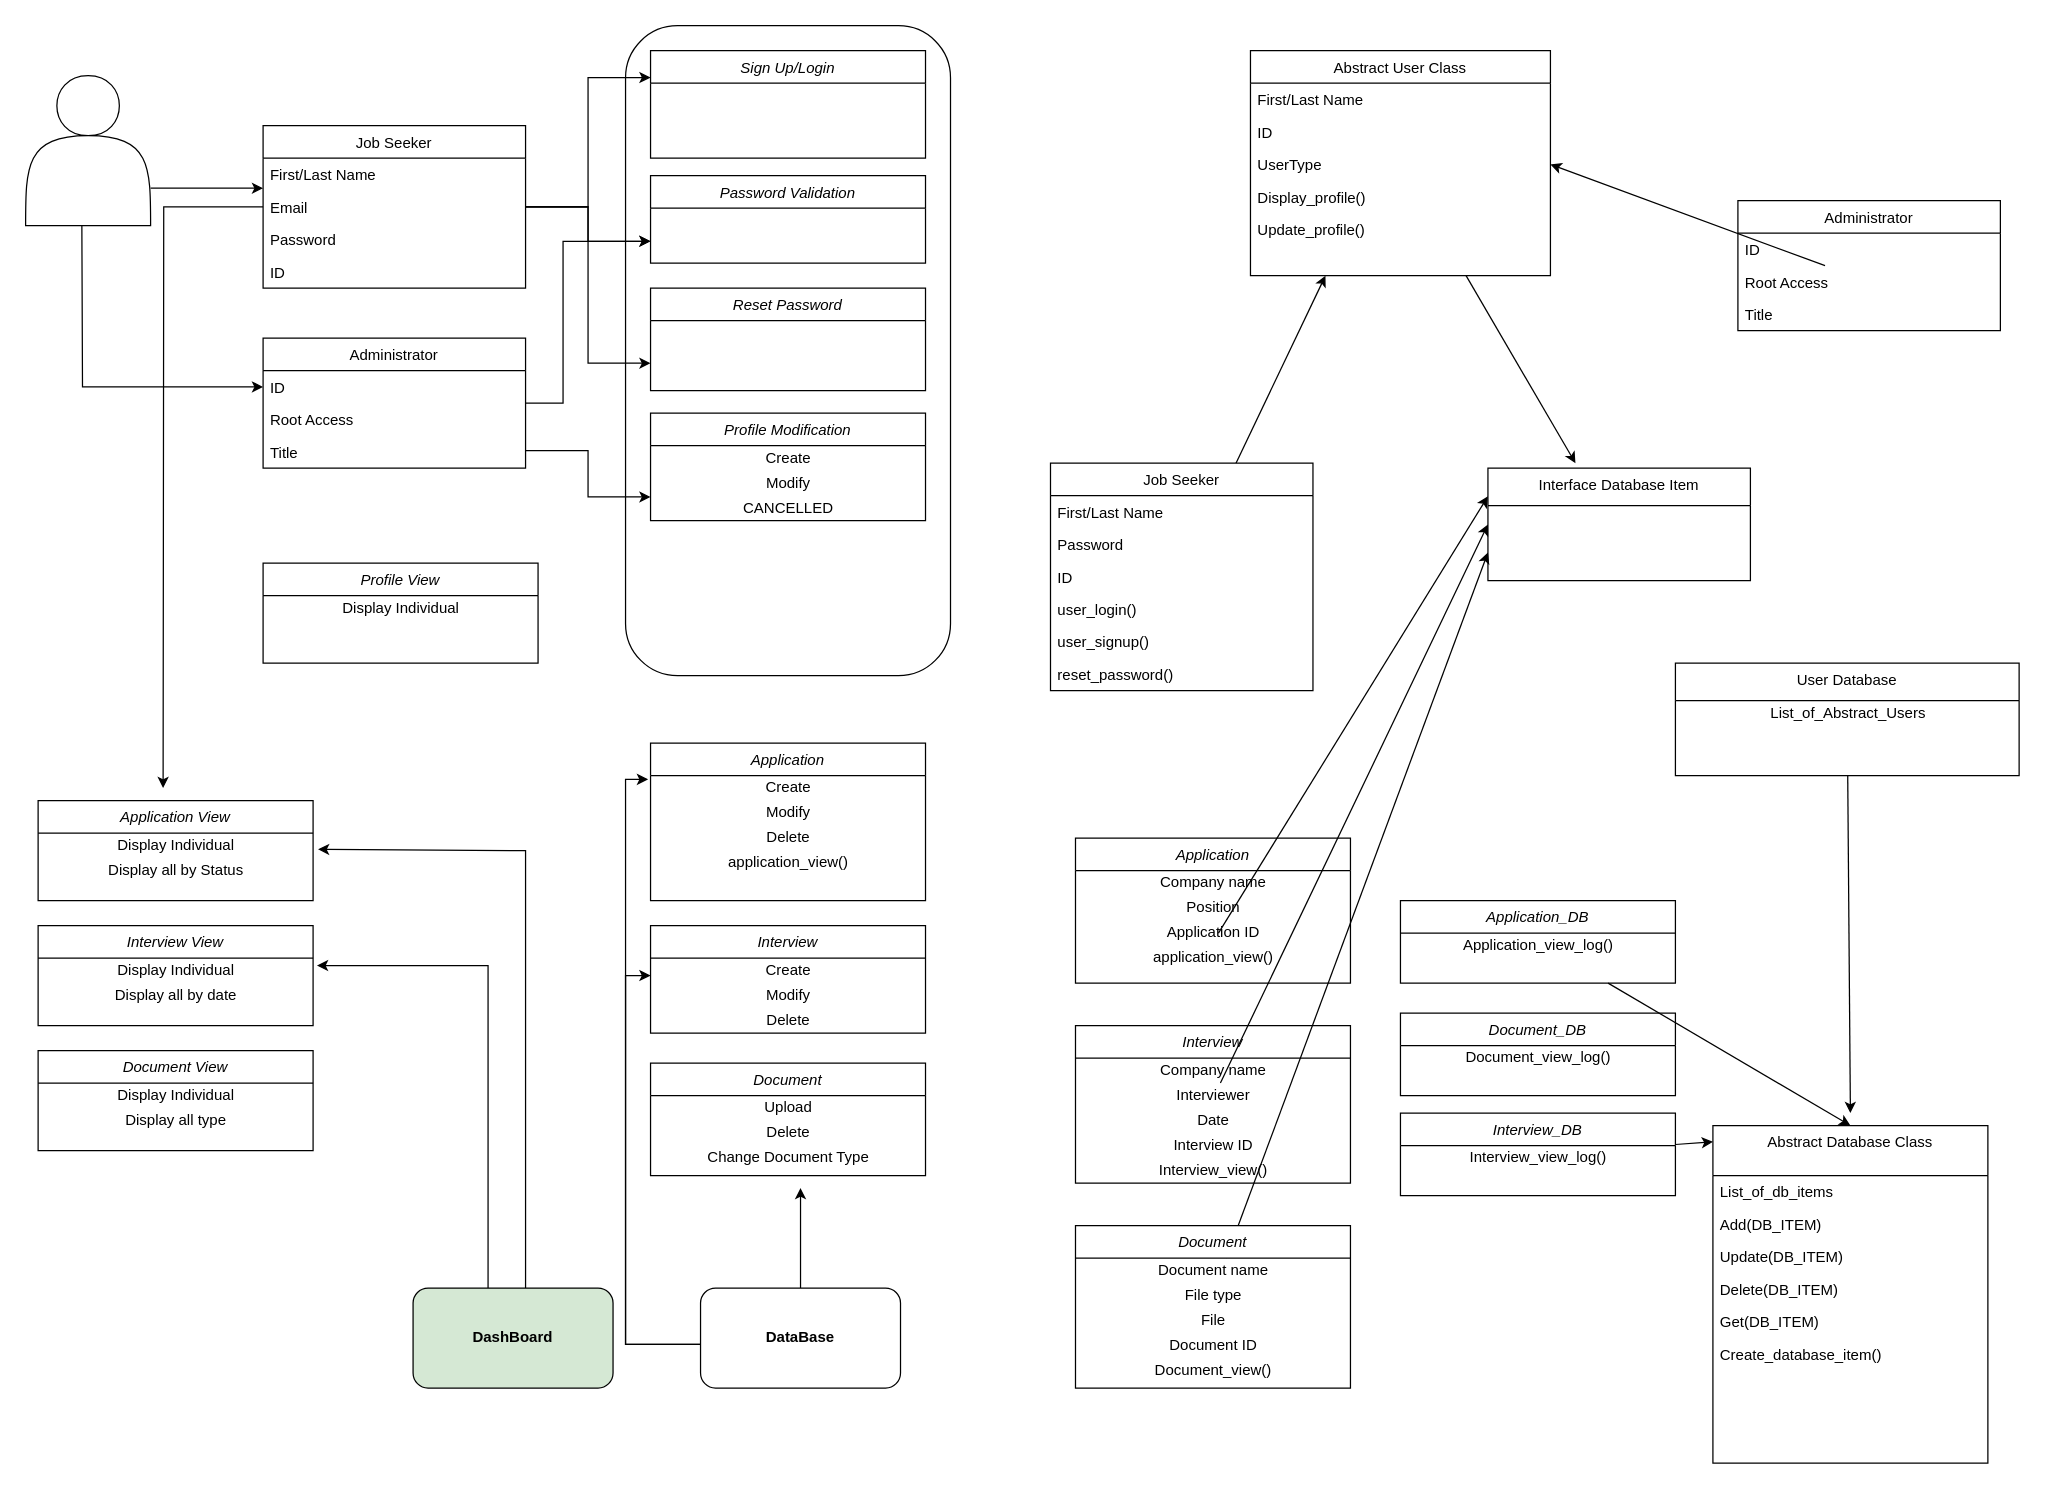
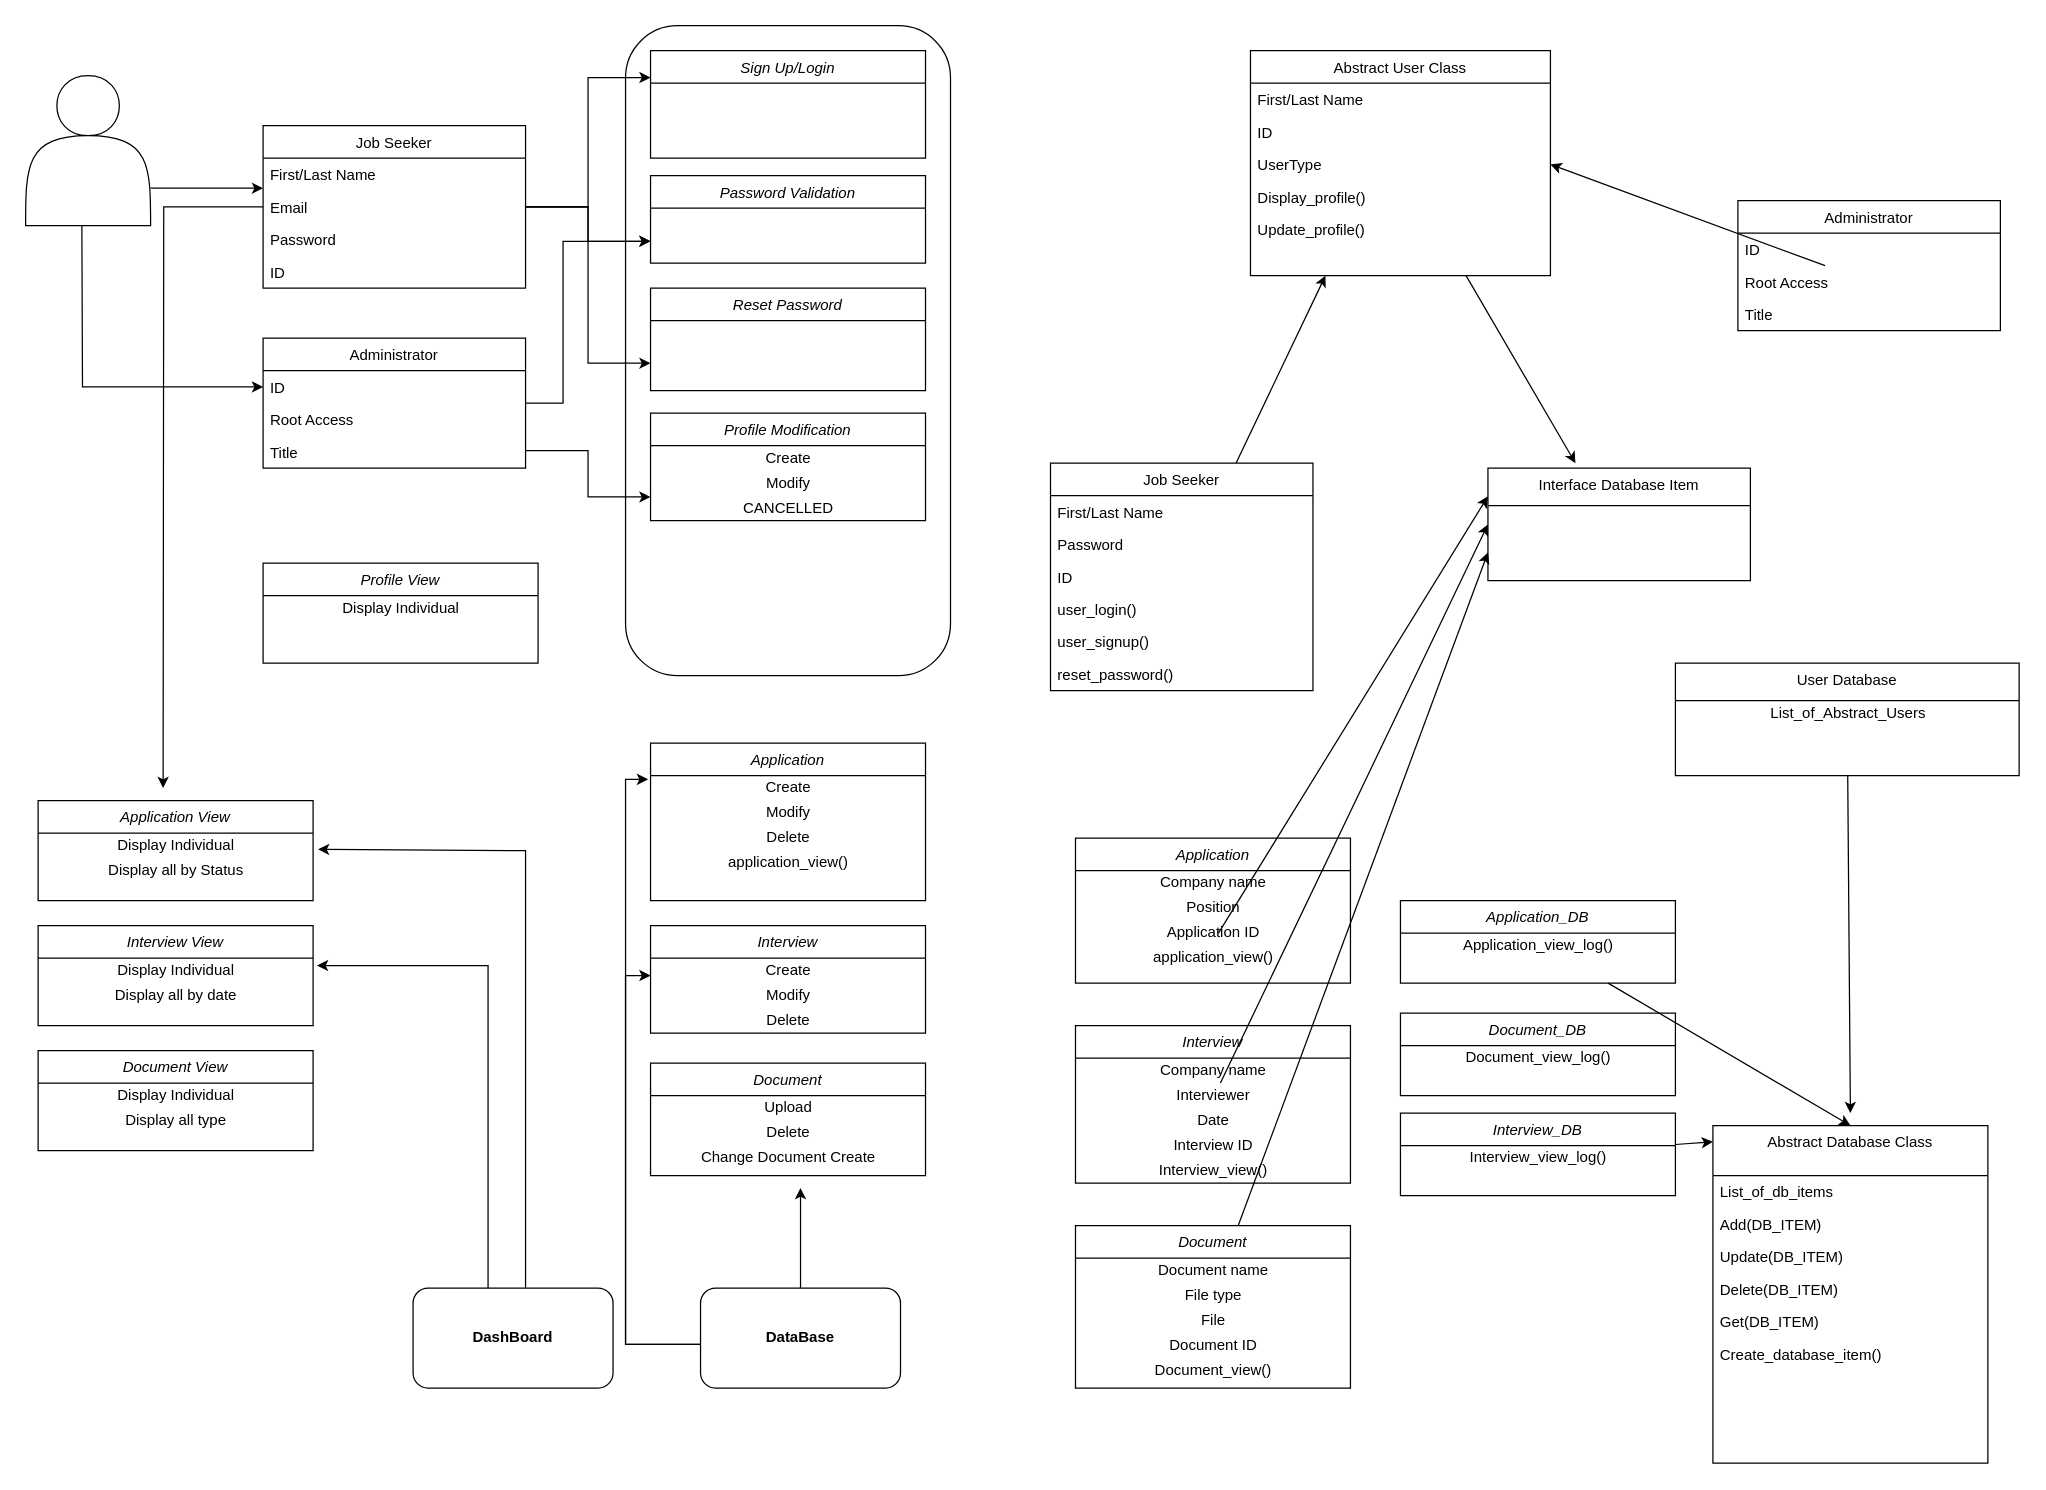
(789, 1158) -> (789, 1158)
(513, 1338) -> (513, 1338)
